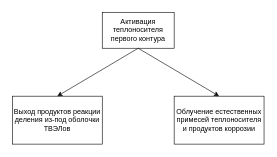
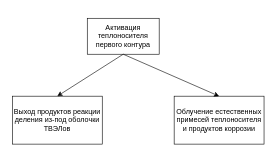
(138, 30) -> (123, 36)
